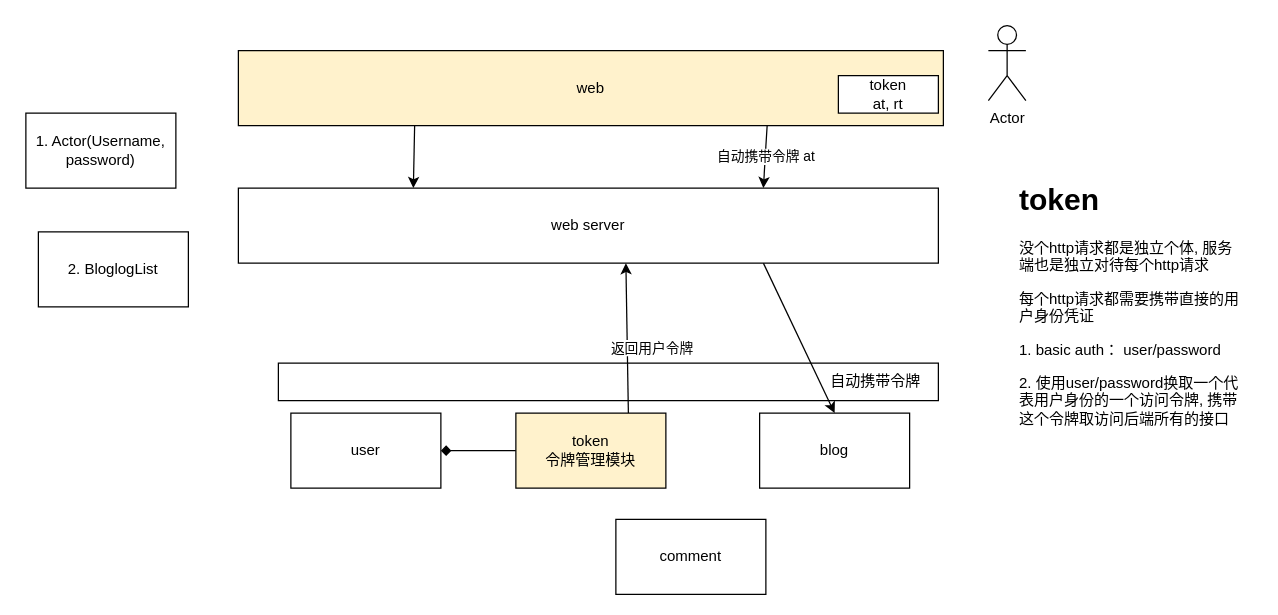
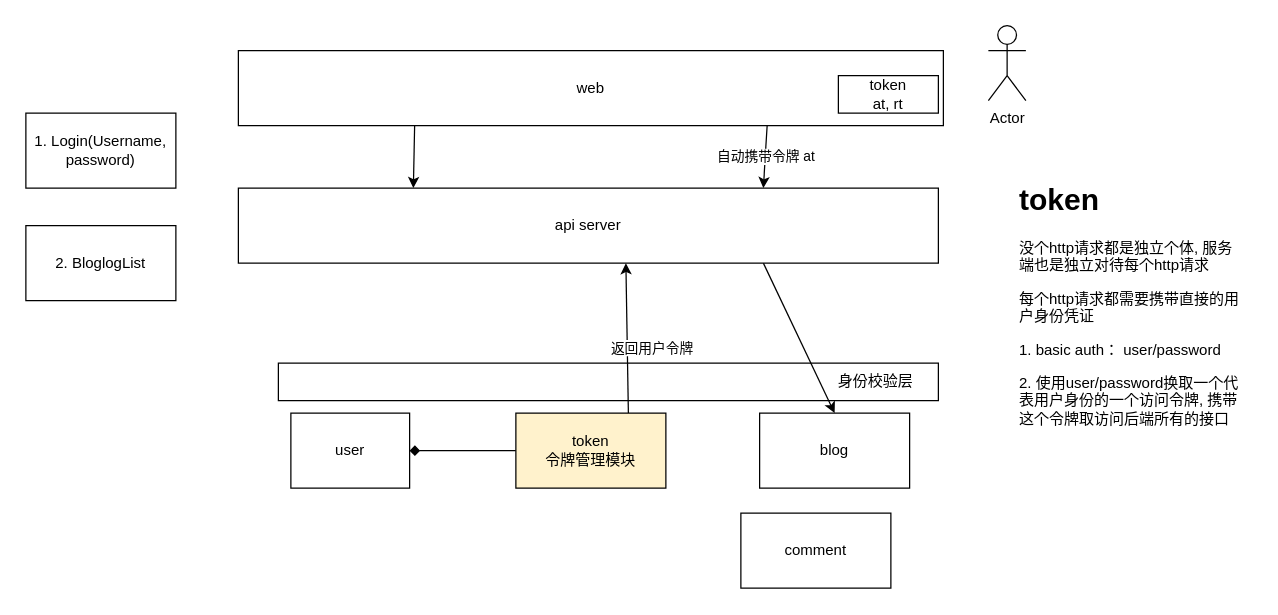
(591, 88) -> (591, 88)
(101, 151) -> (101, 151)
(588, 226) -> (588, 226)
(113, 269) -> (101, 263)
(876, 382) -> (876, 382)
(366, 451) -> (350, 451)
(691, 557) -> (816, 551)
